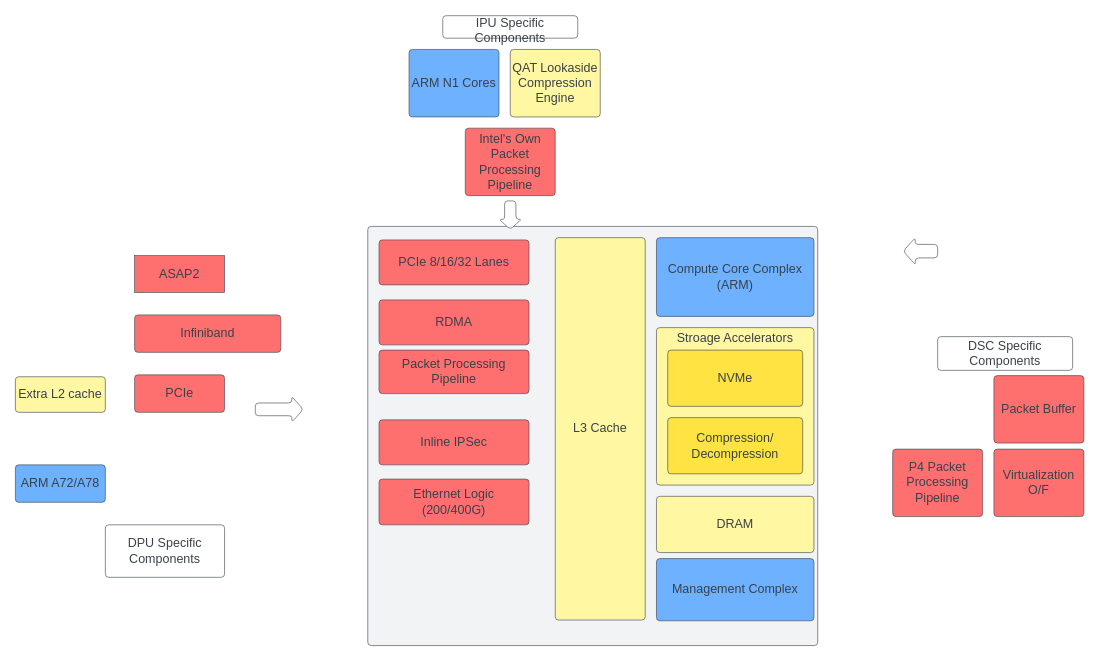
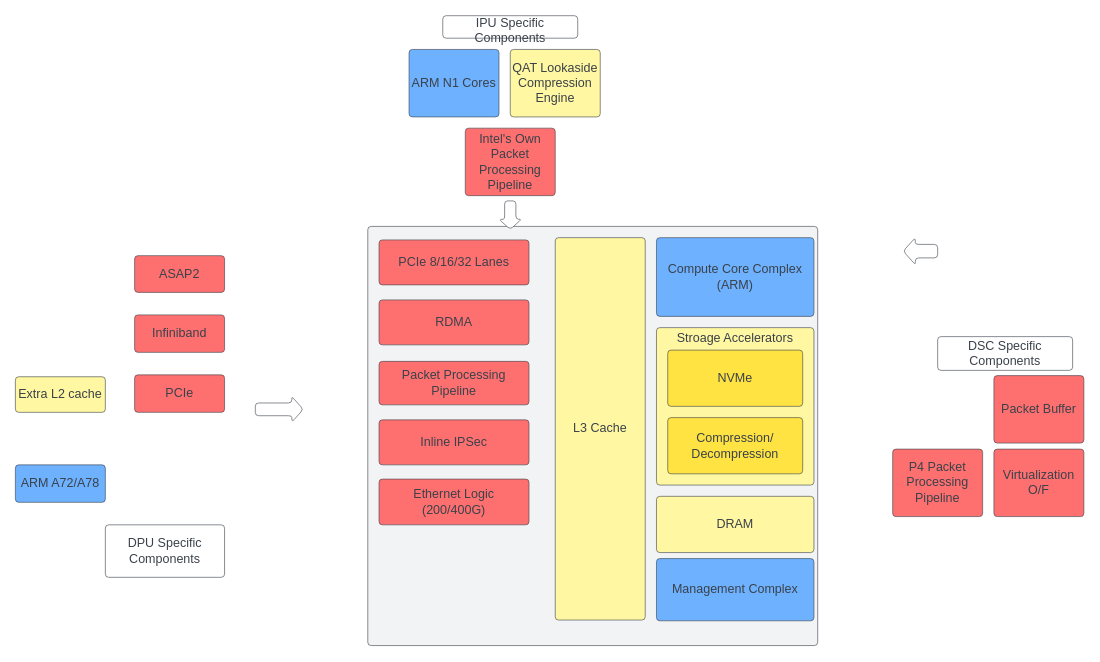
(180, 274) -> (180, 274)
(208, 333) -> (180, 333)
(454, 372) -> (454, 383)
